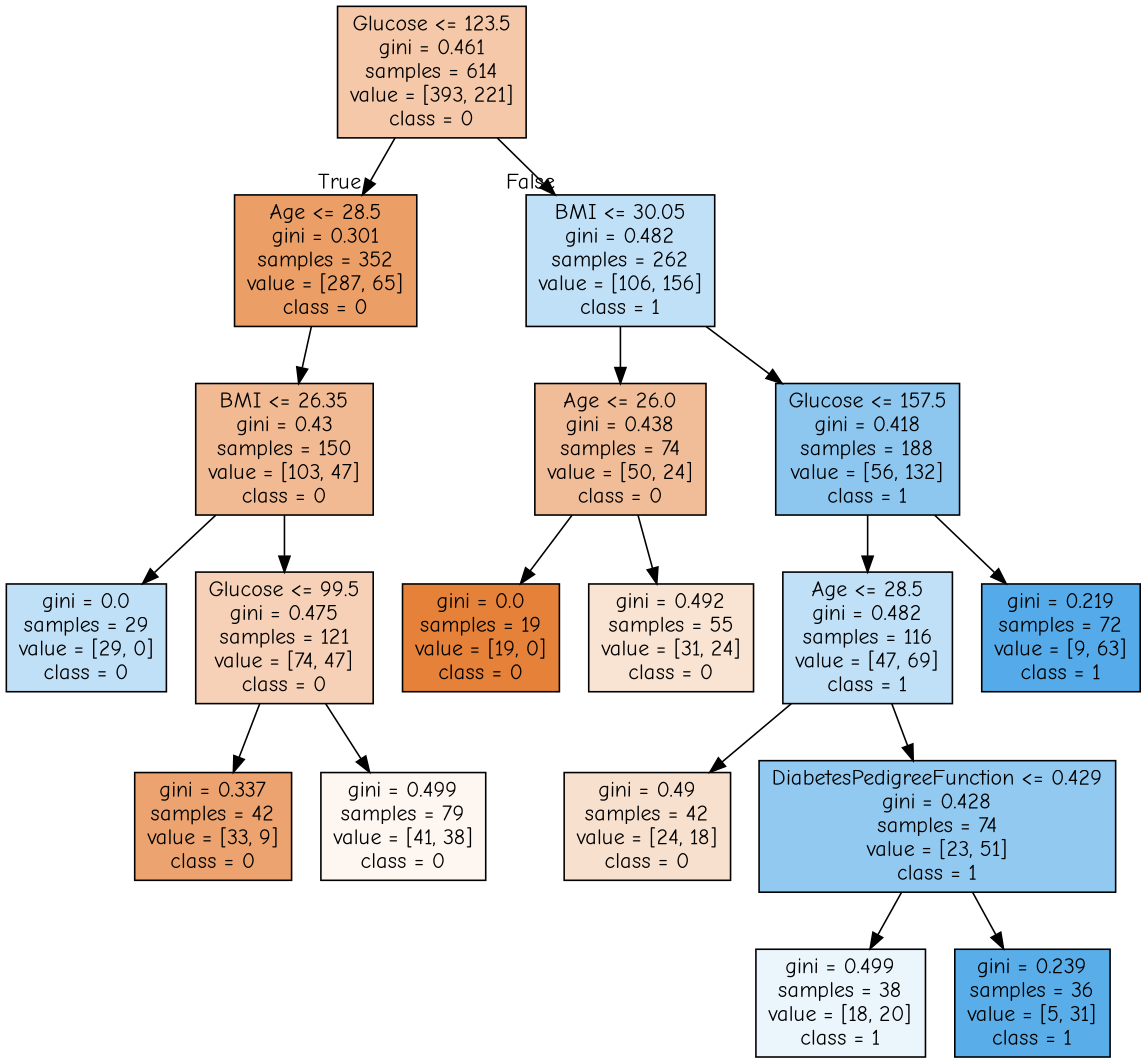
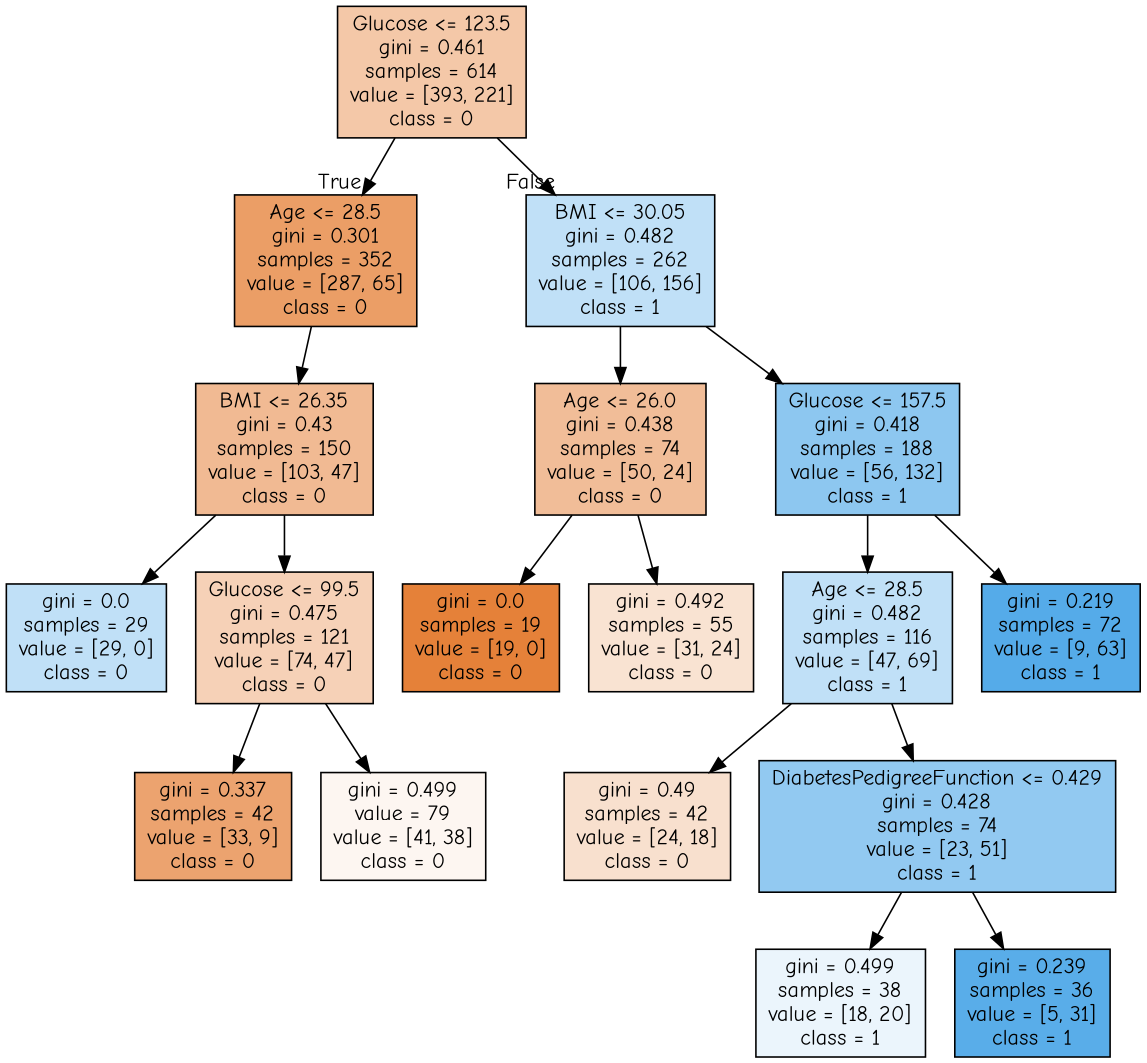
(403, 826) -> (403, 826)
